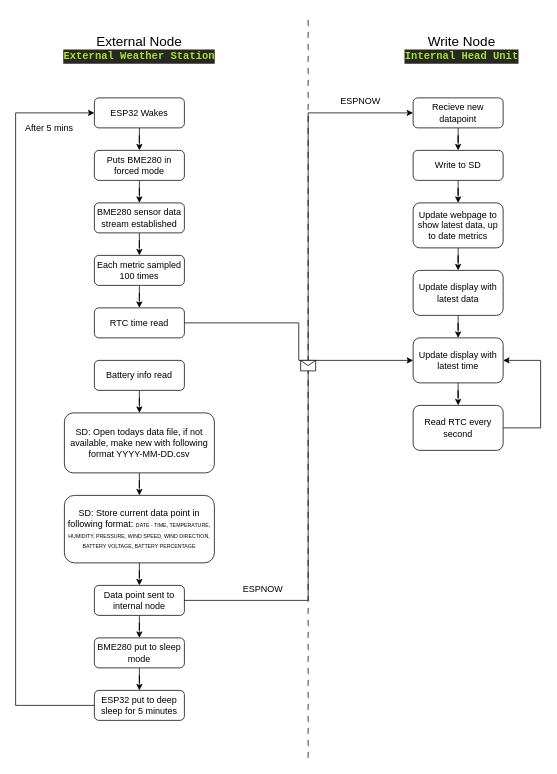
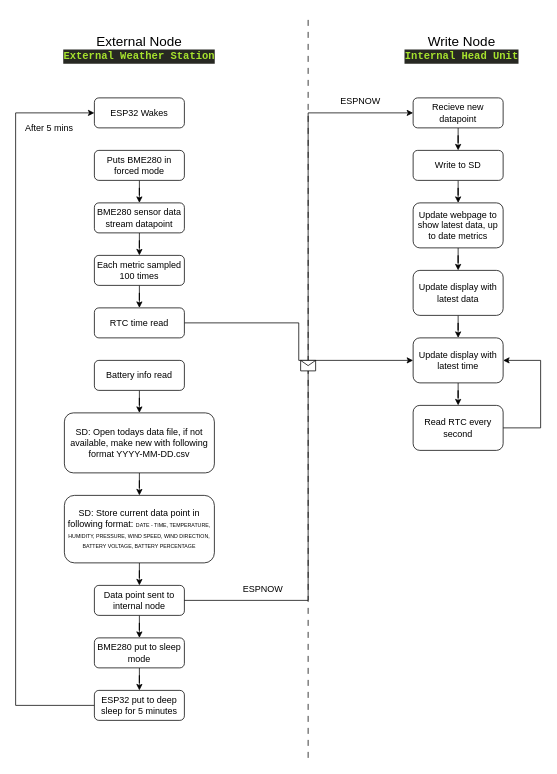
(139, 142) -> none
(139, 218) -> (139, 218)
